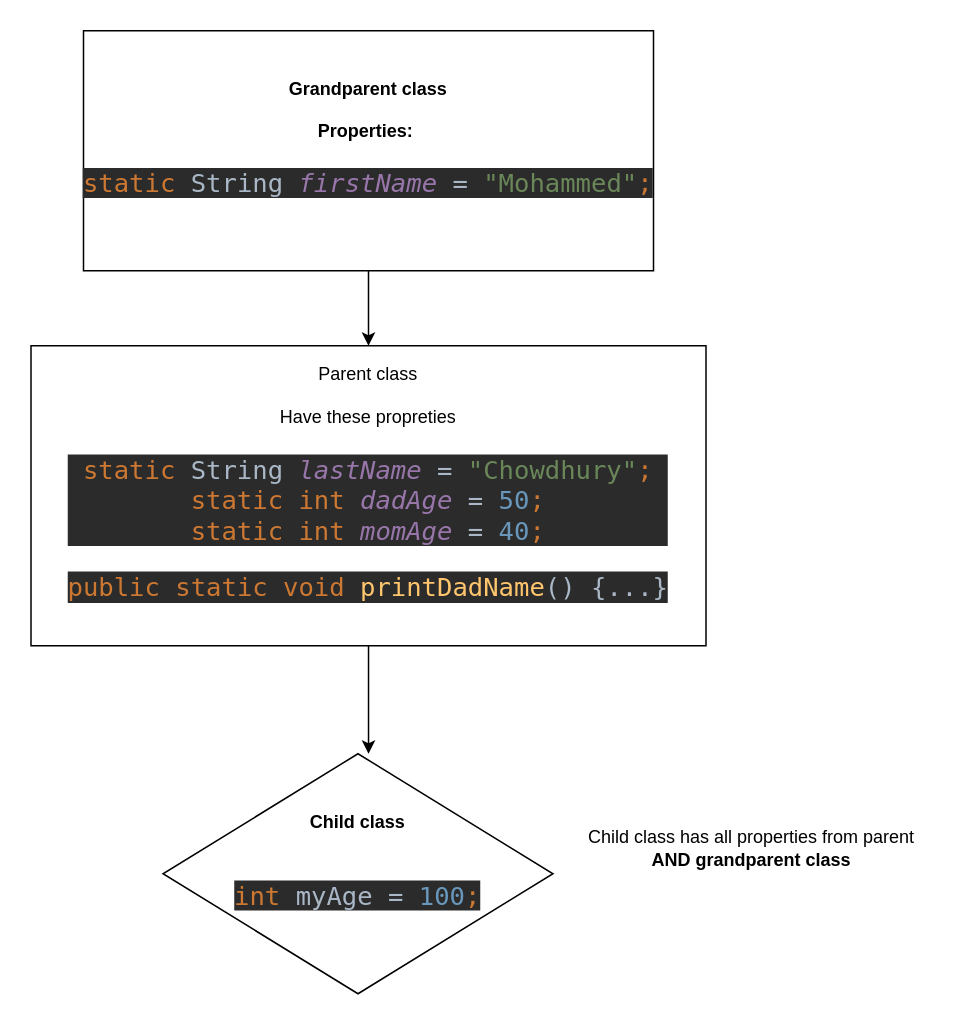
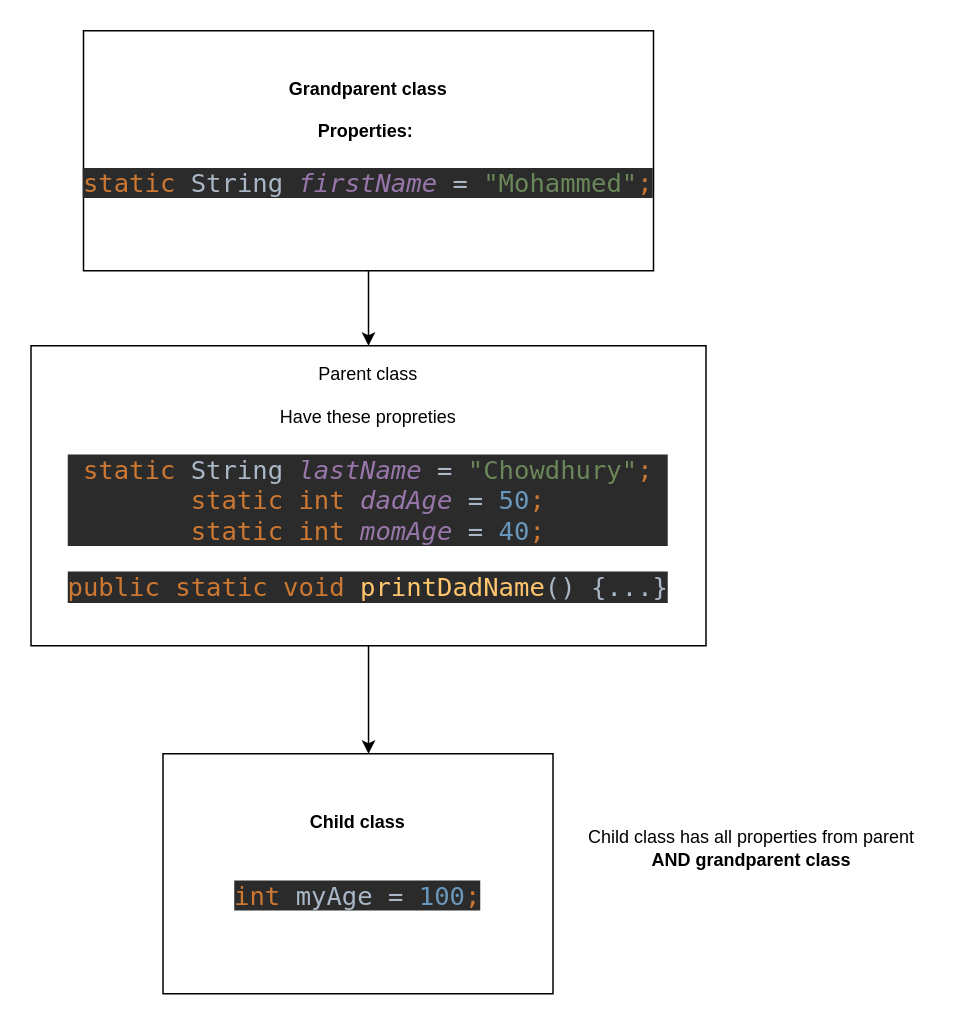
(358, 874) -> (358, 874)
